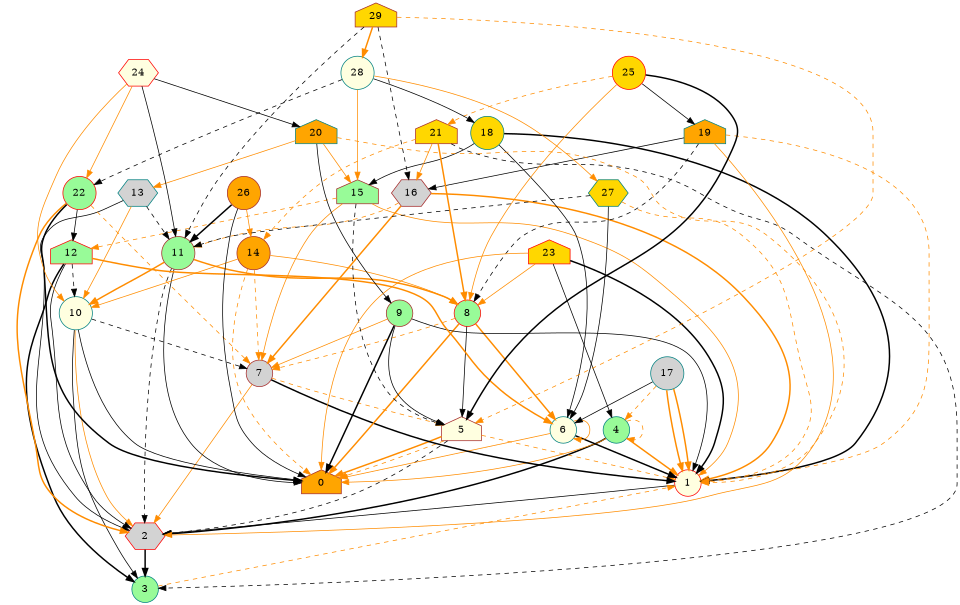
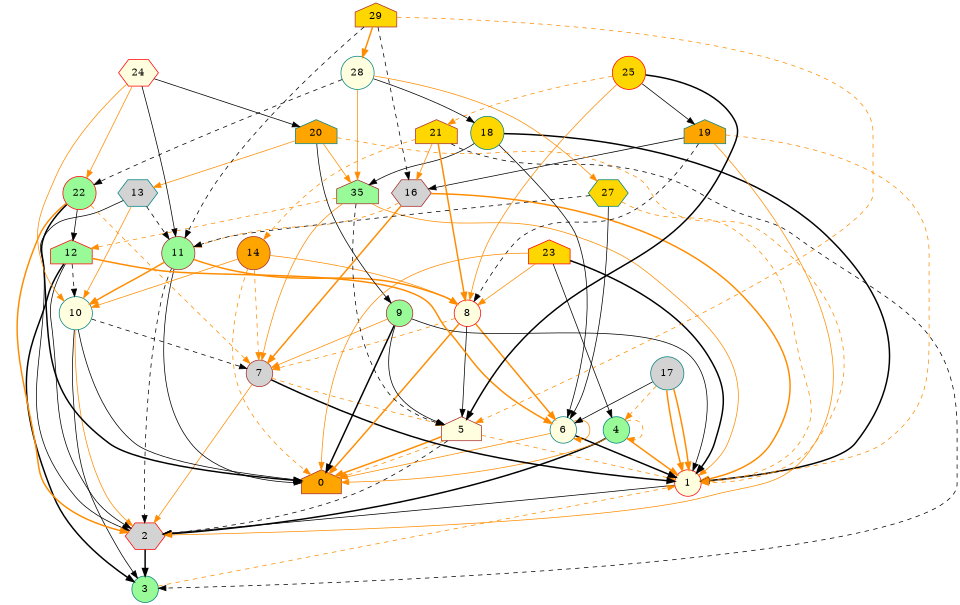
(244, 193) -> none
(358, 193) -> (358, 193)
(467, 313) -> (467, 313)
